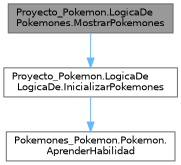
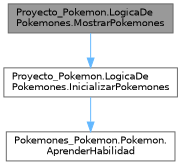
(91, 82) -> (91, 82)
